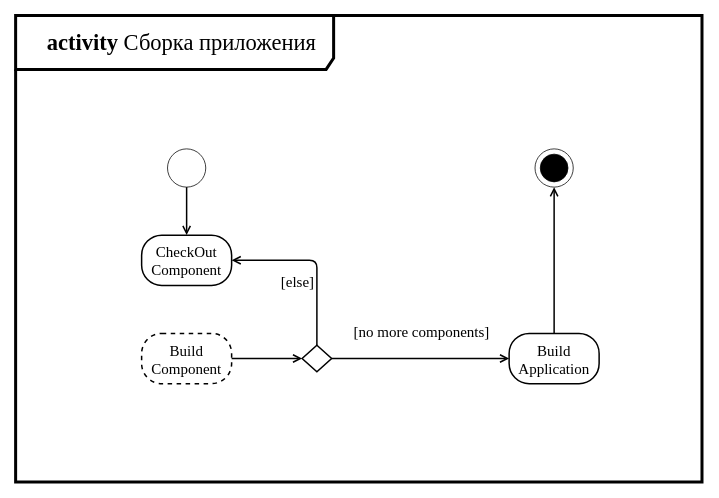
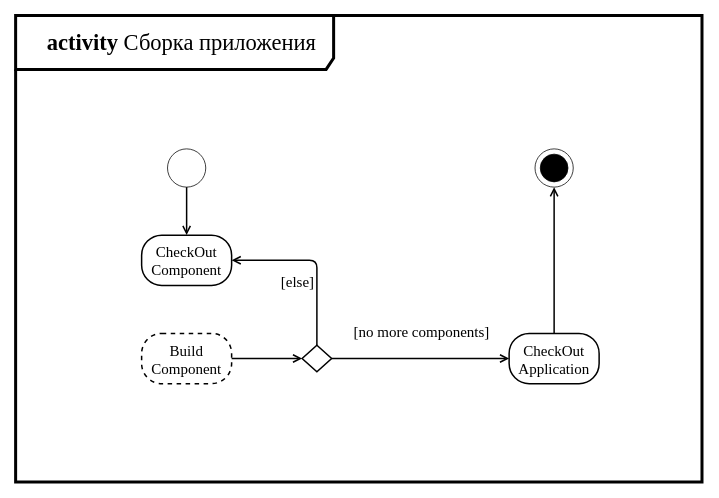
(554, 359) -> (554, 359)
